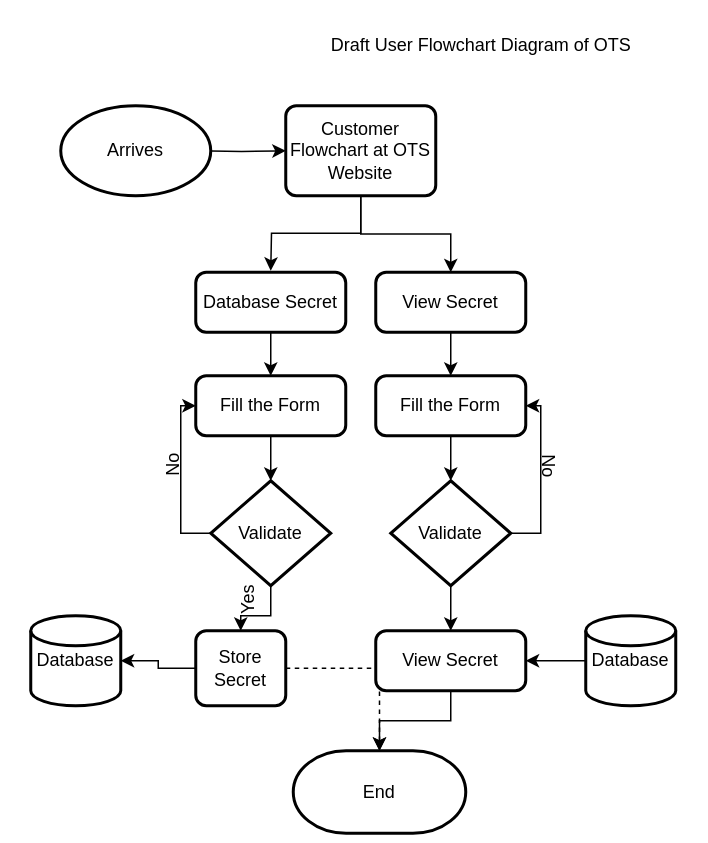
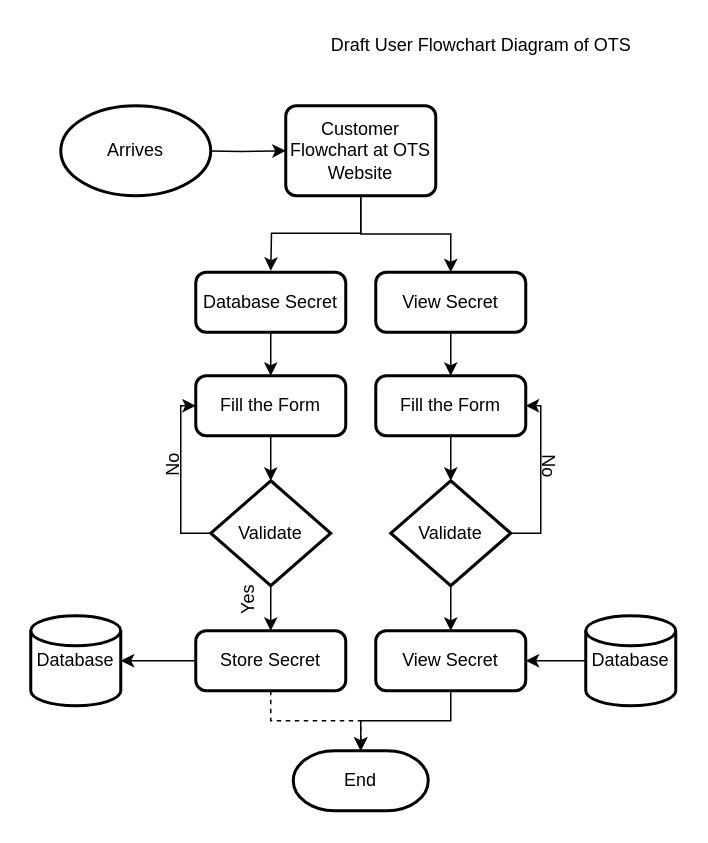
(241, 668) -> (271, 661)
(380, 792) -> (361, 781)
